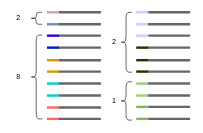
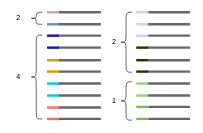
(19, 77) -> (19, 77)
